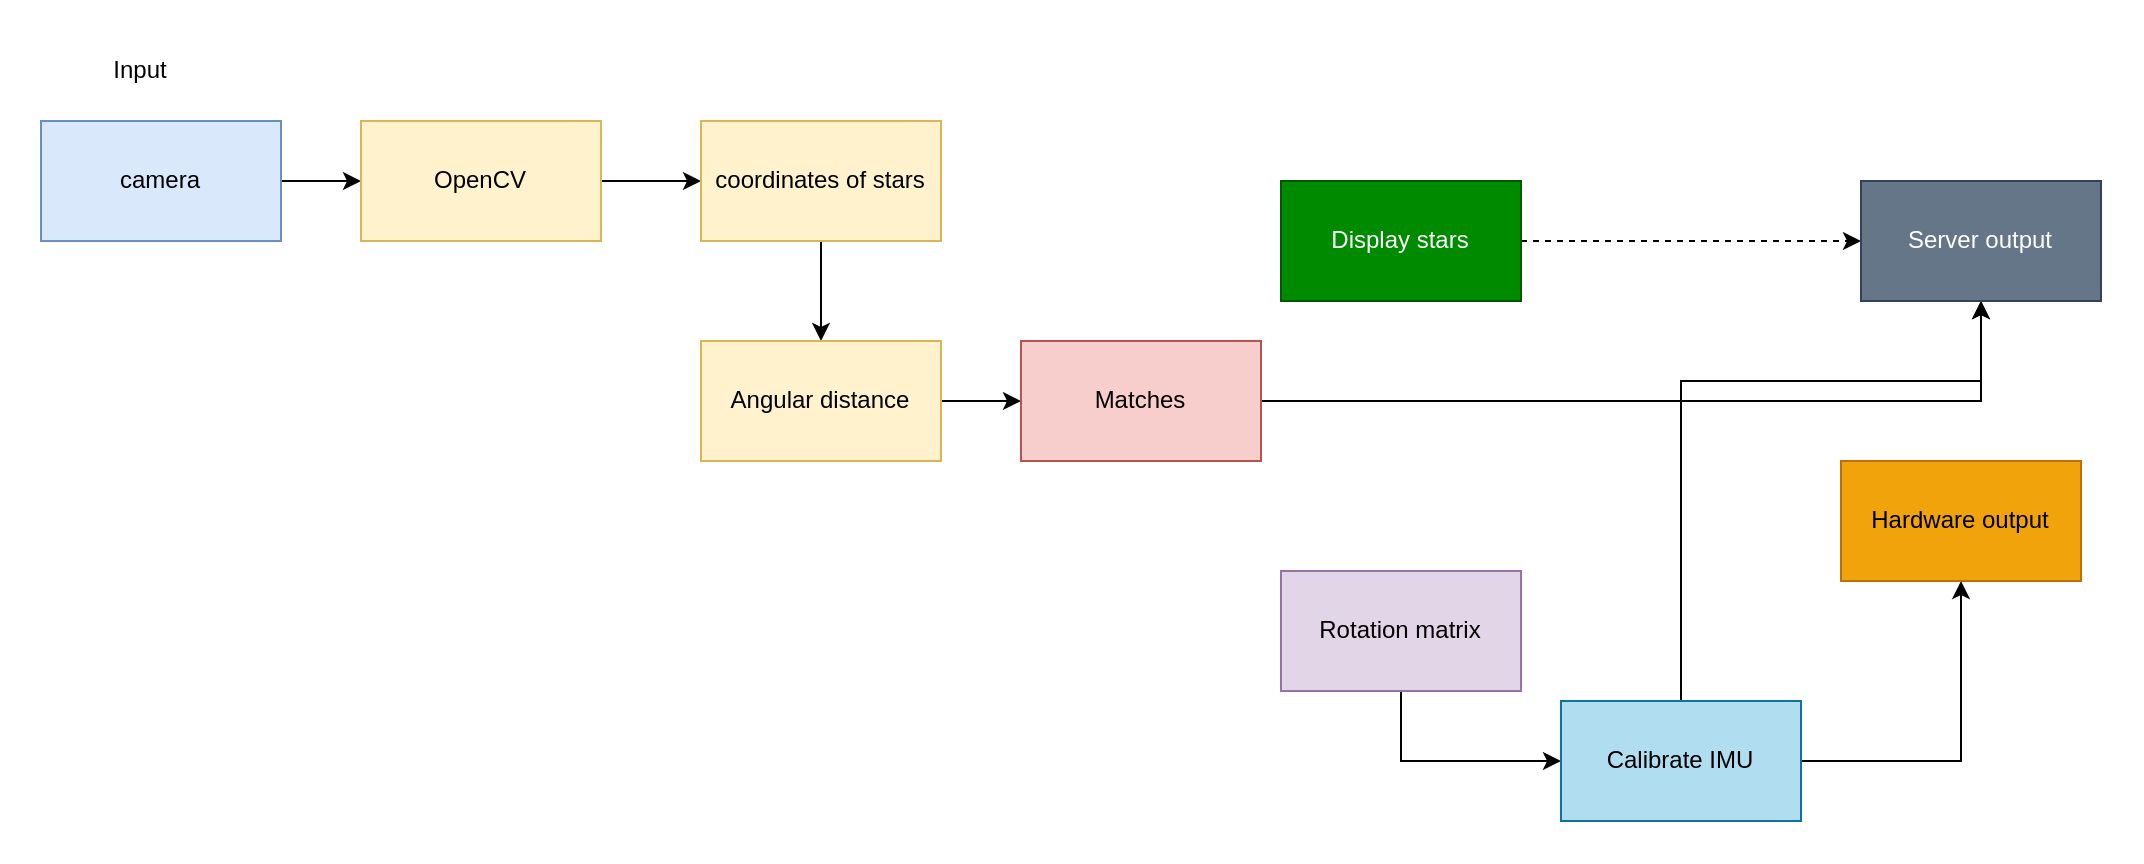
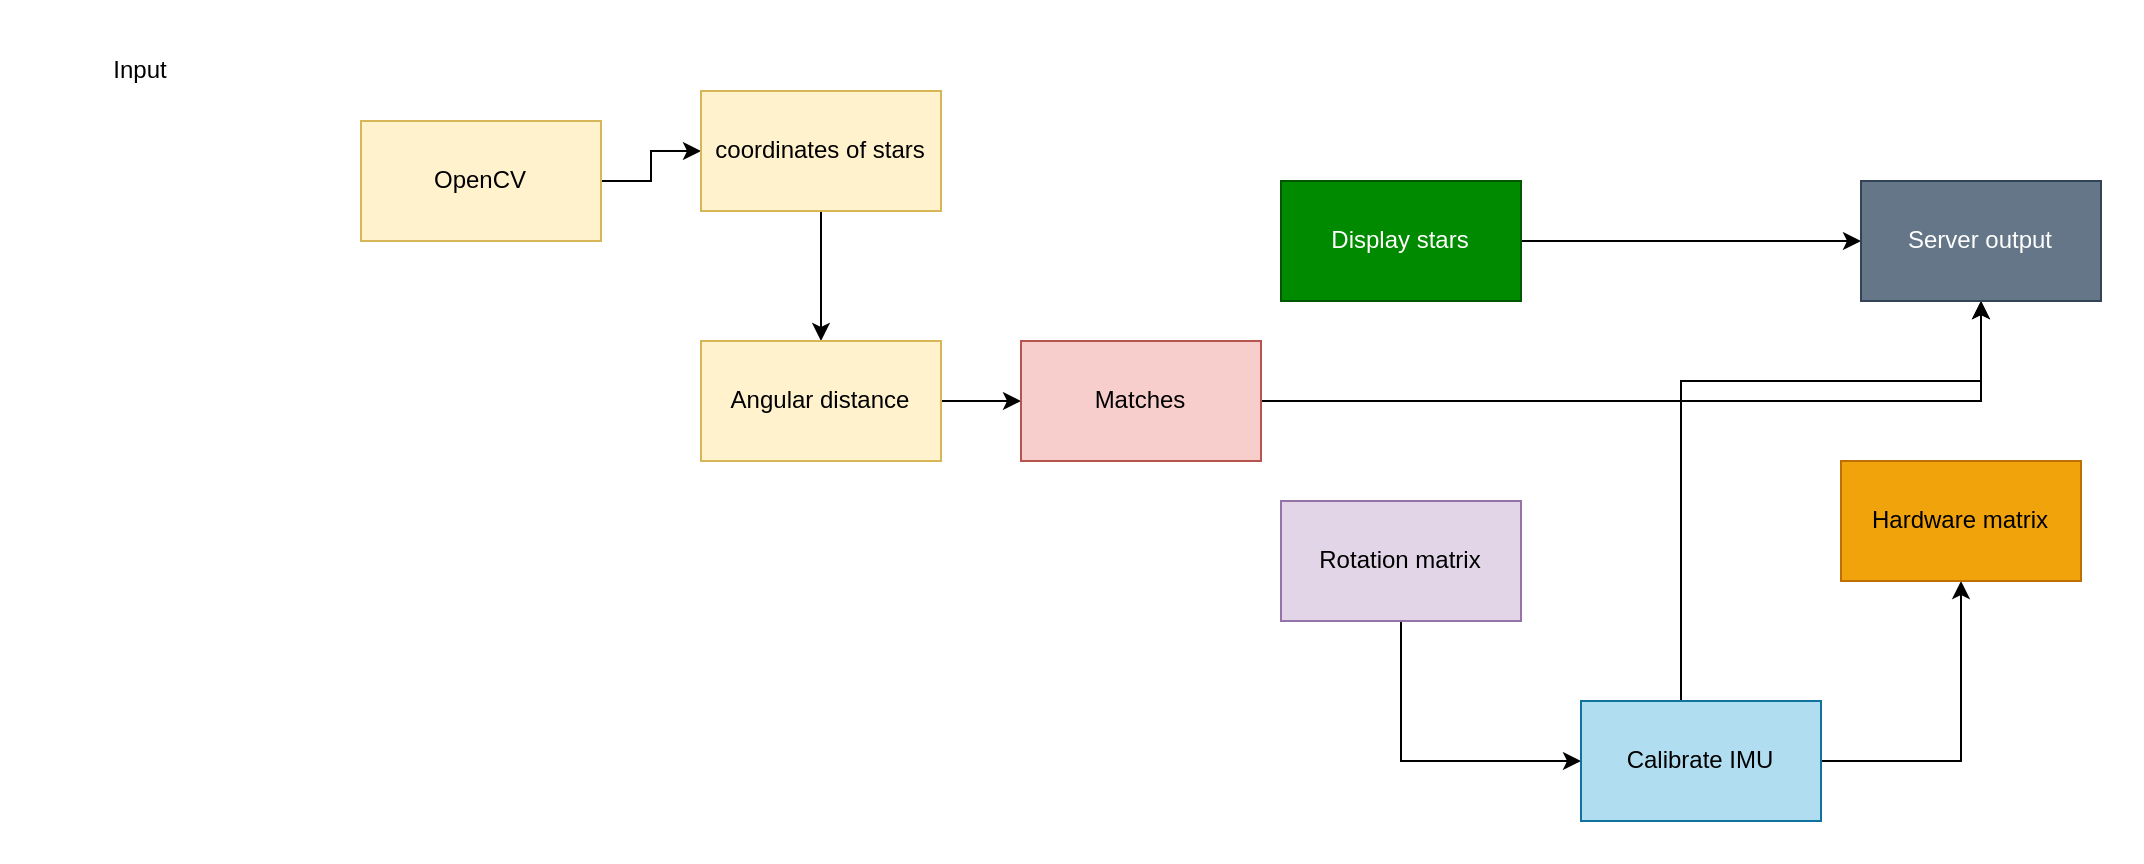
(161, 181) -> none
(314, 181) -> none
(821, 181) -> (821, 151)
(1685, 241) -> (1685, 241)
(1961, 521) -> (1961, 521)
(1401, 631) -> (1401, 561)
(1681, 761) -> (1701, 761)
